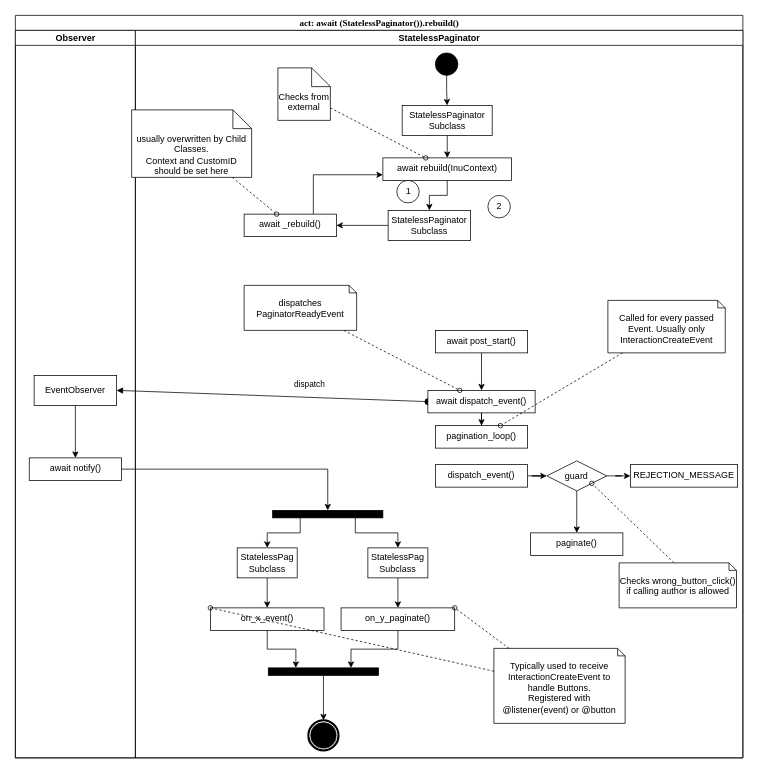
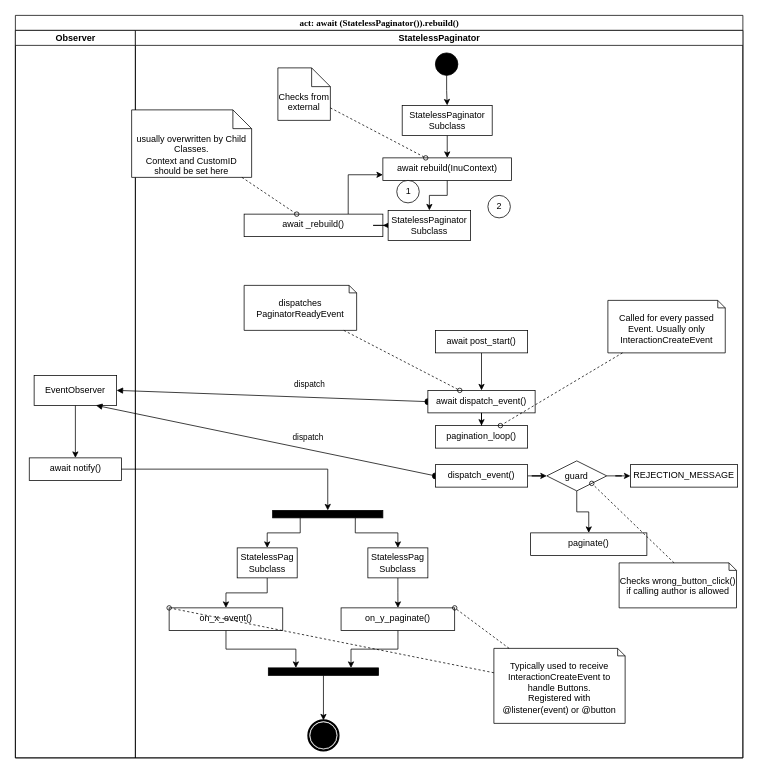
(290, 225) -> (314, 225)
none -> (268, 441)
(577, 544) -> (589, 544)
(267, 619) -> (226, 619)
